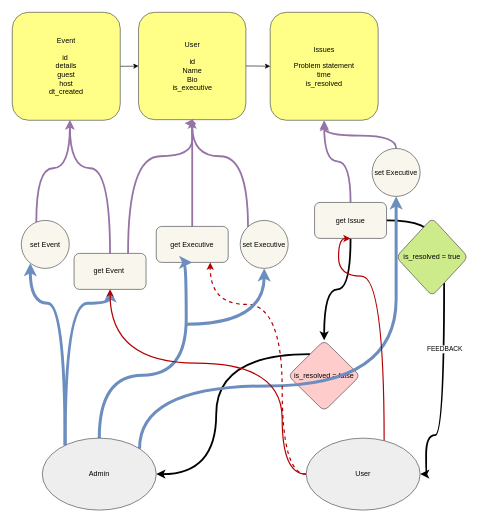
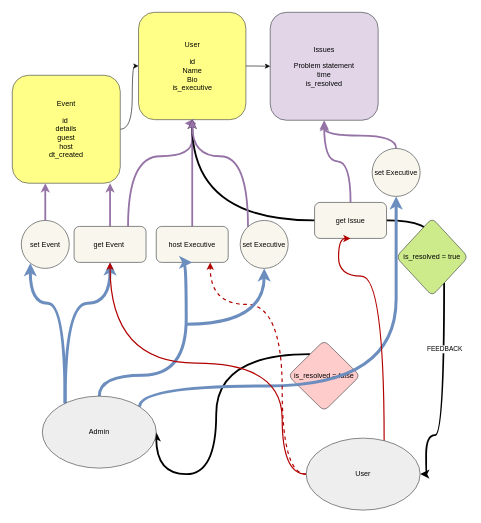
(66, 66) -> (66, 129)
(324, 66) -> (324, 66)
(192, 245) -> (192, 245)
(110, 272) -> (110, 245)
(341, 288) -> (238, 206)
(99, 474) -> (99, 432)
